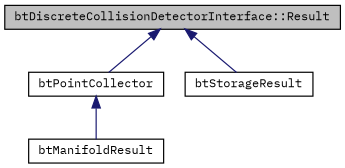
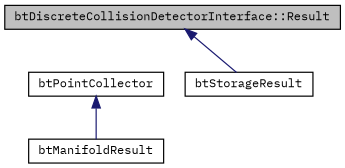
(130, 55) -> none
